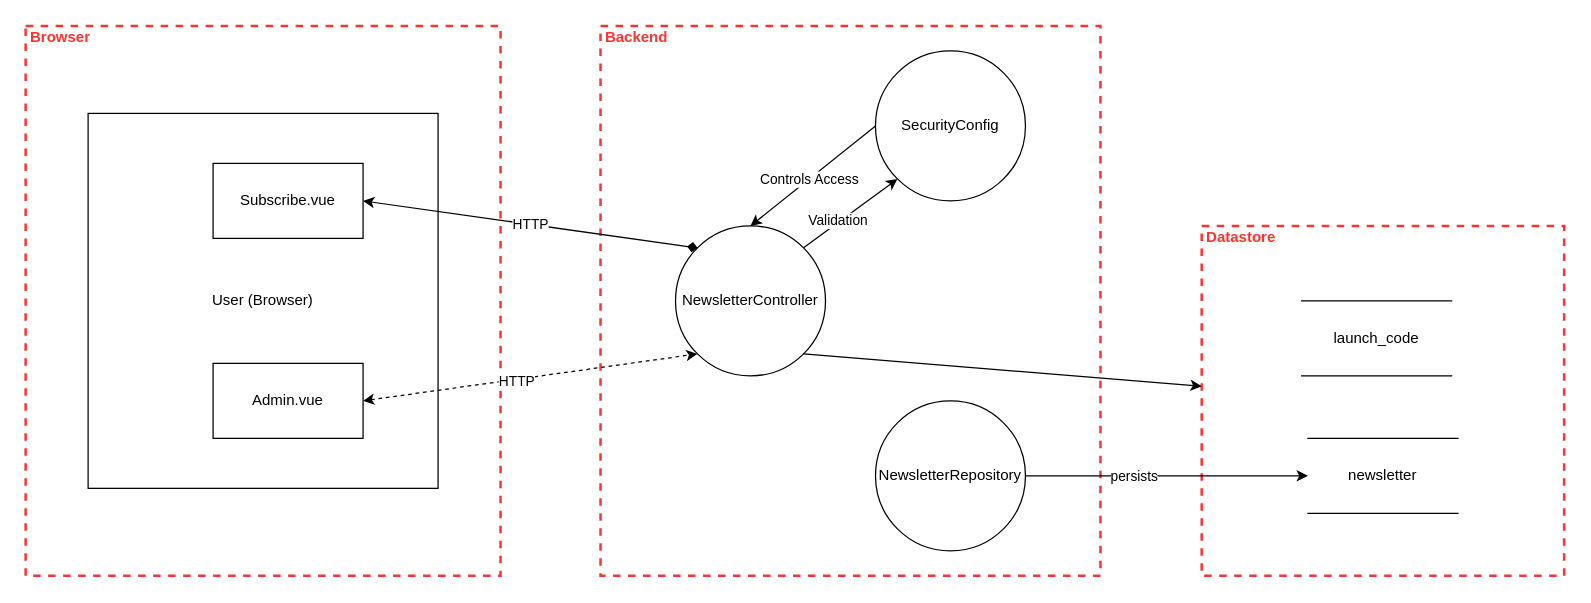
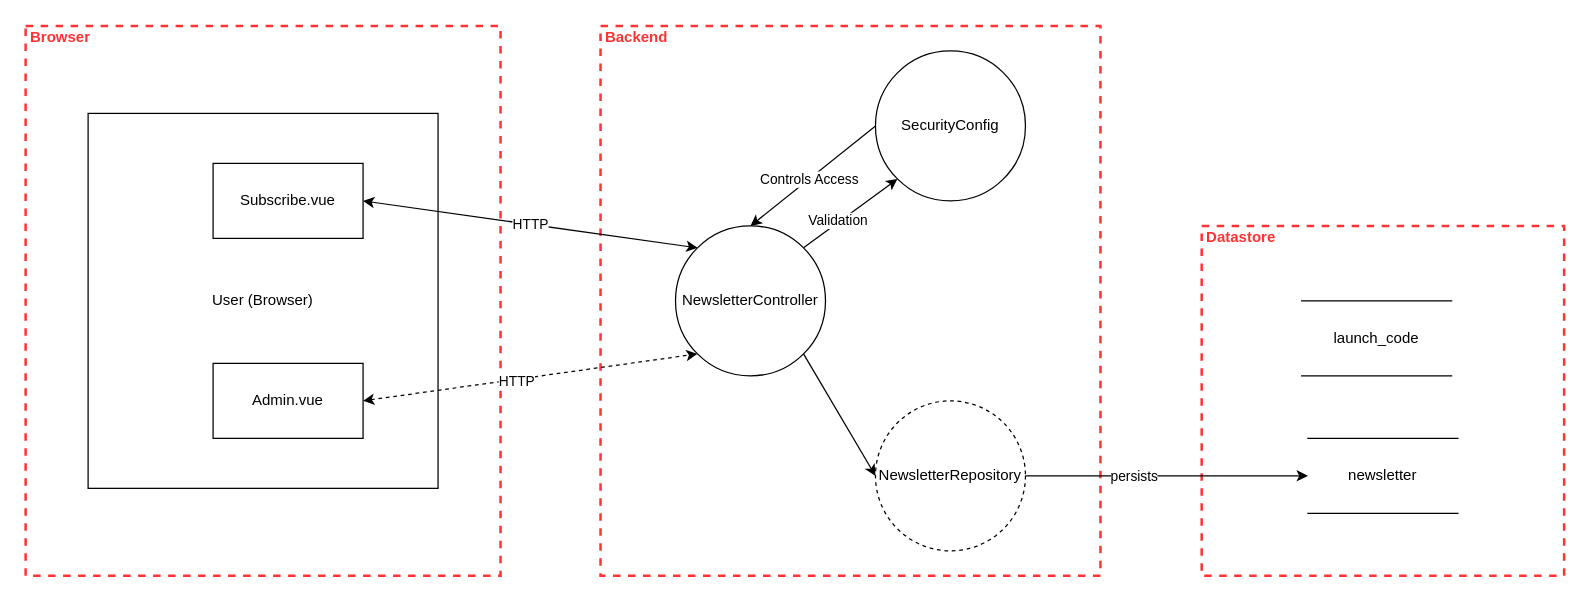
(687, 246) -> (688, 246)
(998, 369) -> (837, 411)
(951, 476) -> (951, 476)
